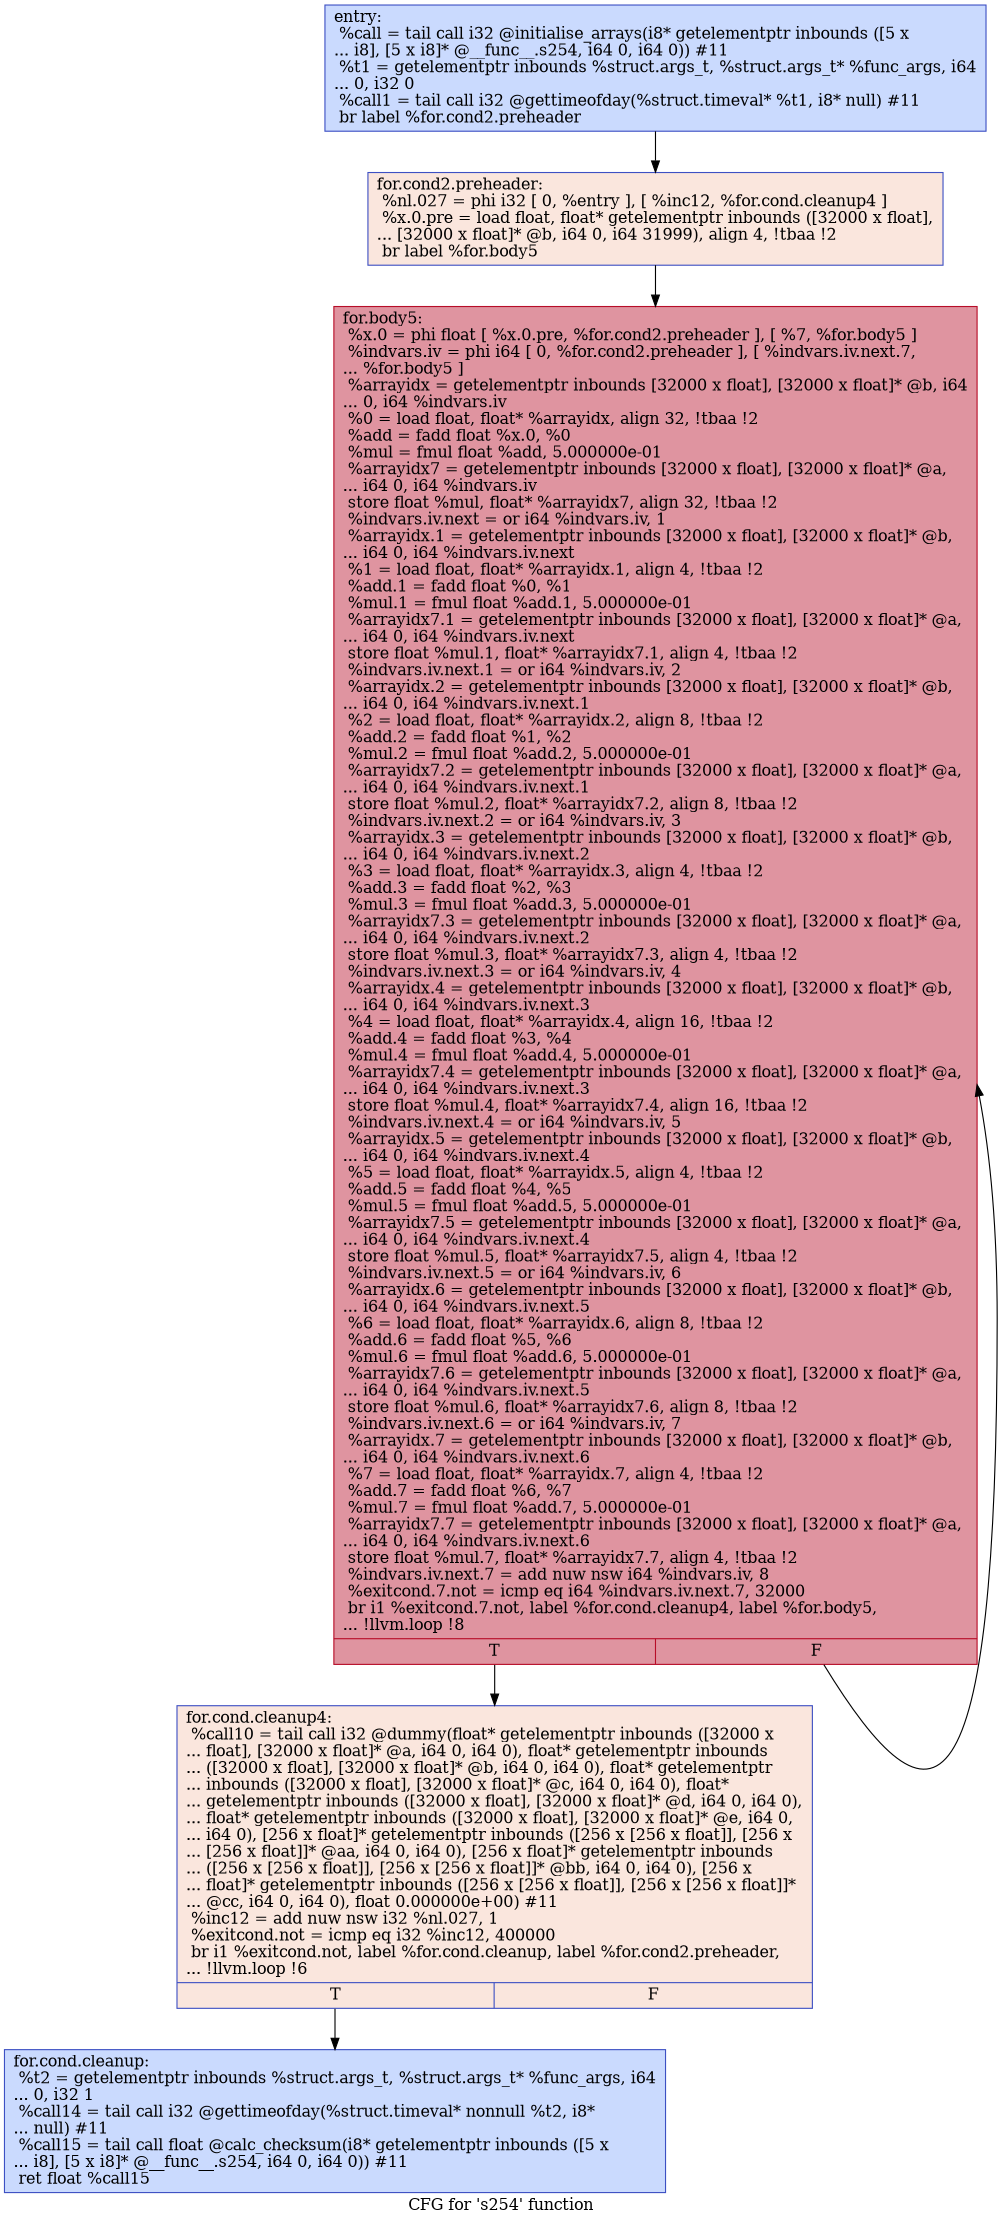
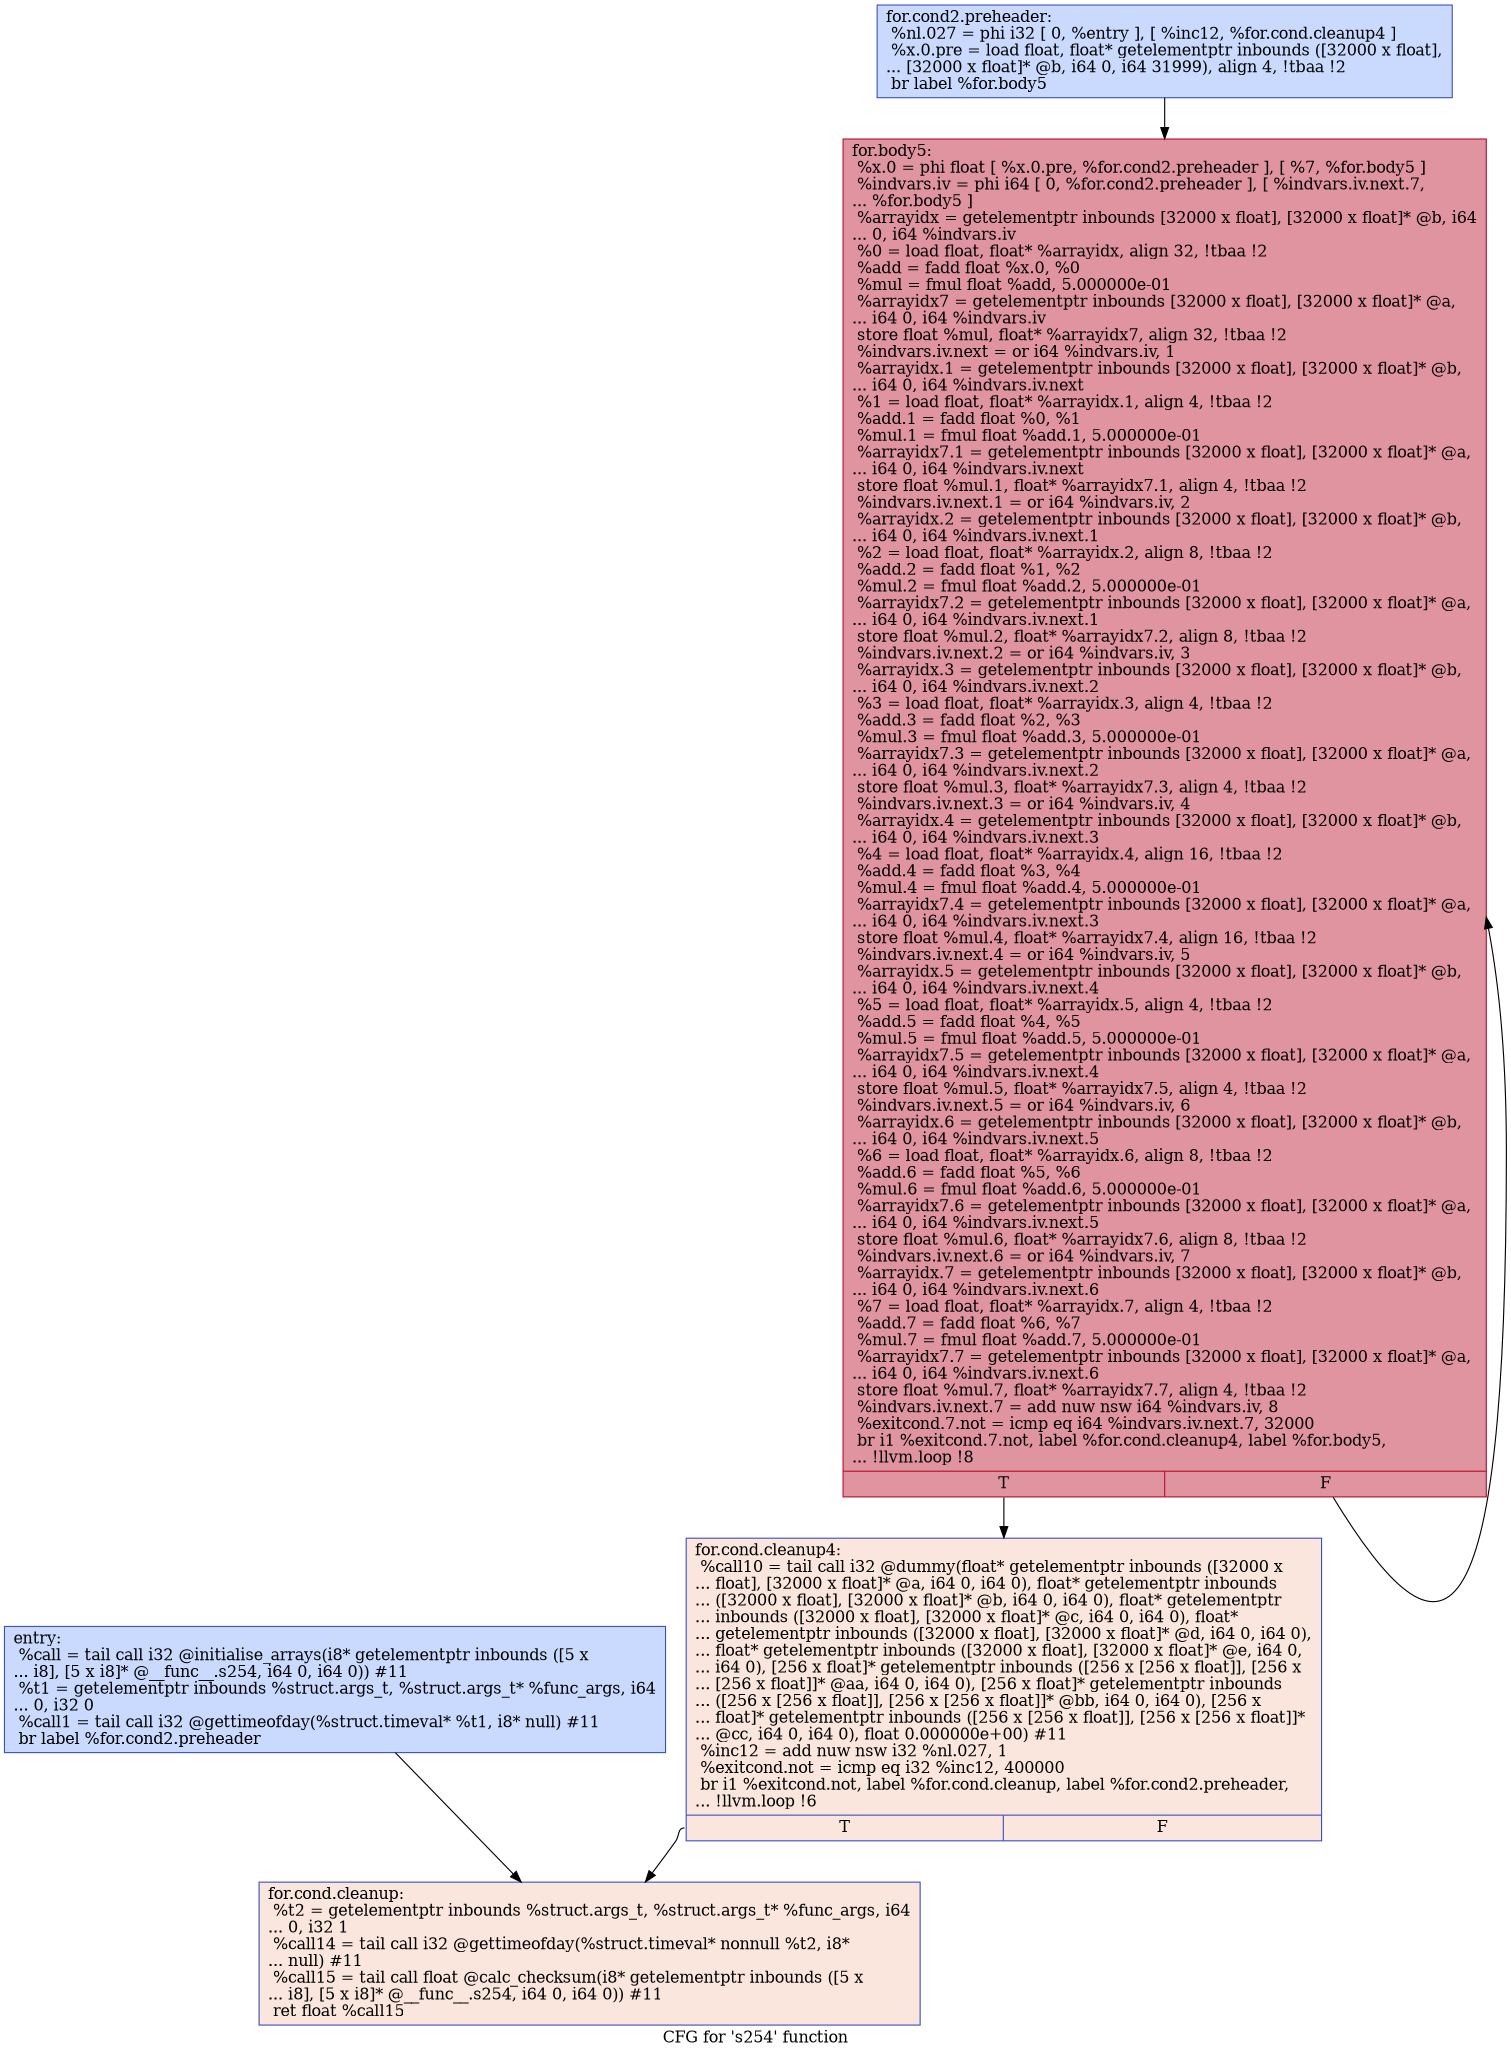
(655, 146) -> (454, 1813)
(655, 219) -> (1165, 51)
(335, 2121) -> (590, 1954)
